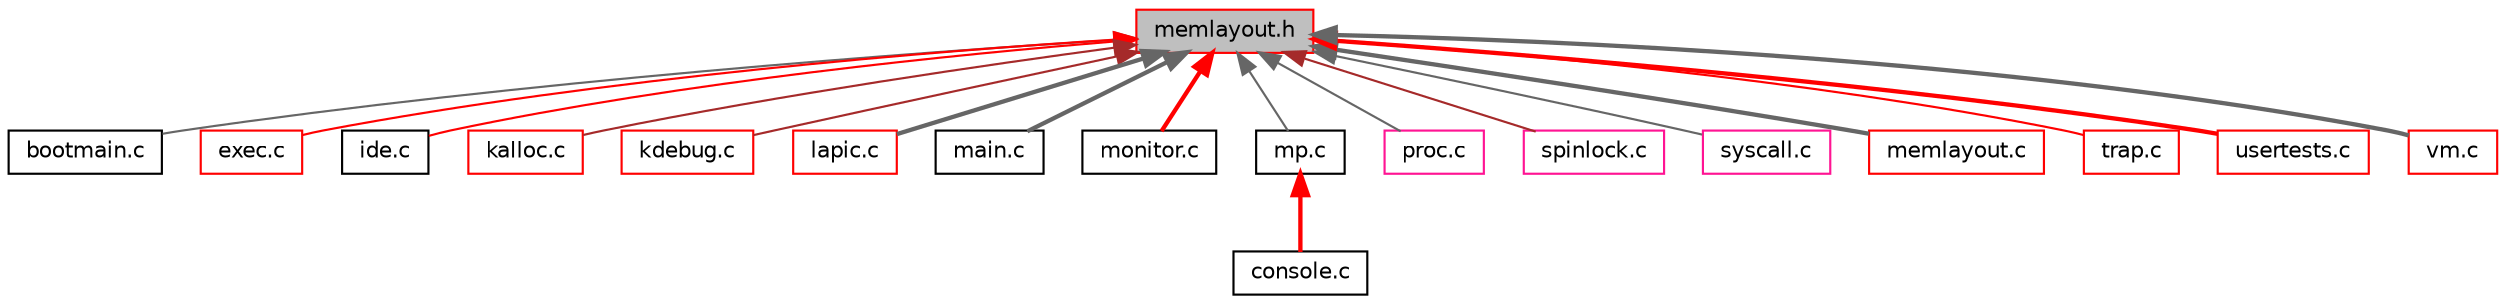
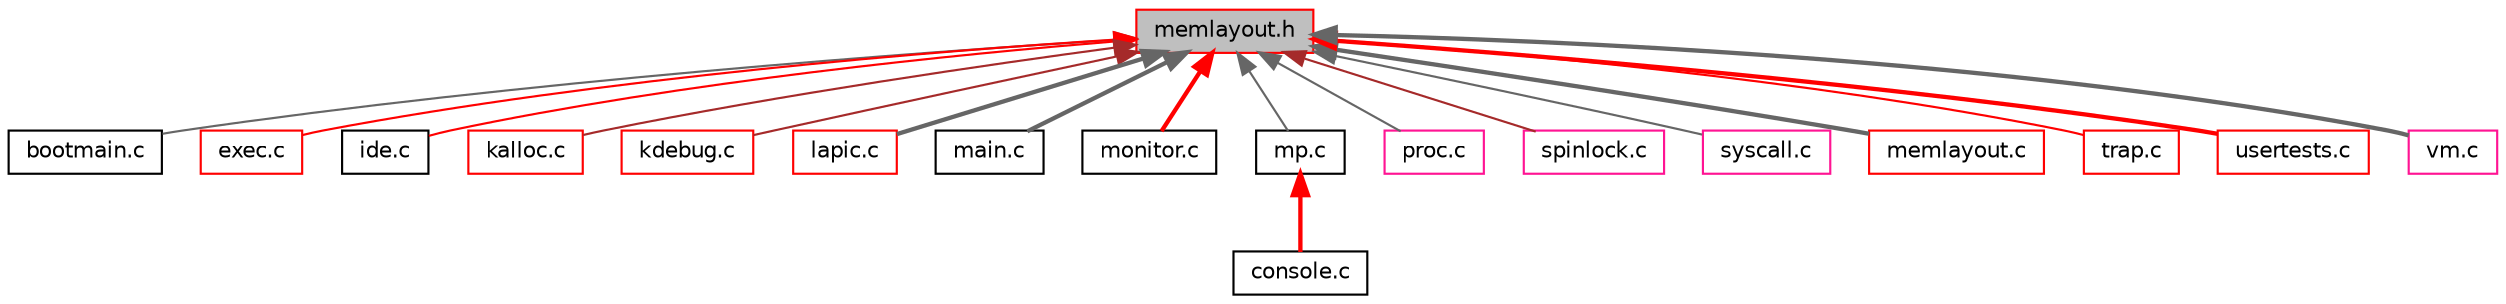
(2453, 152) -> (2453, 152)
